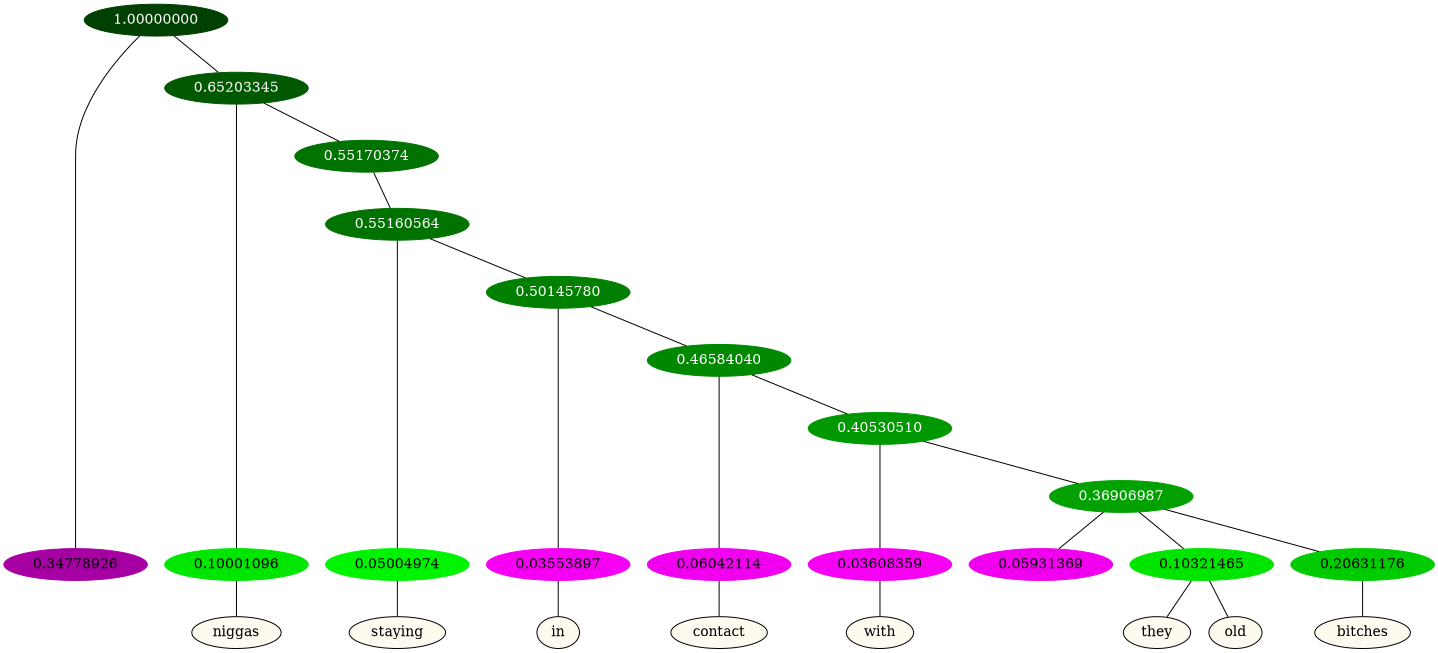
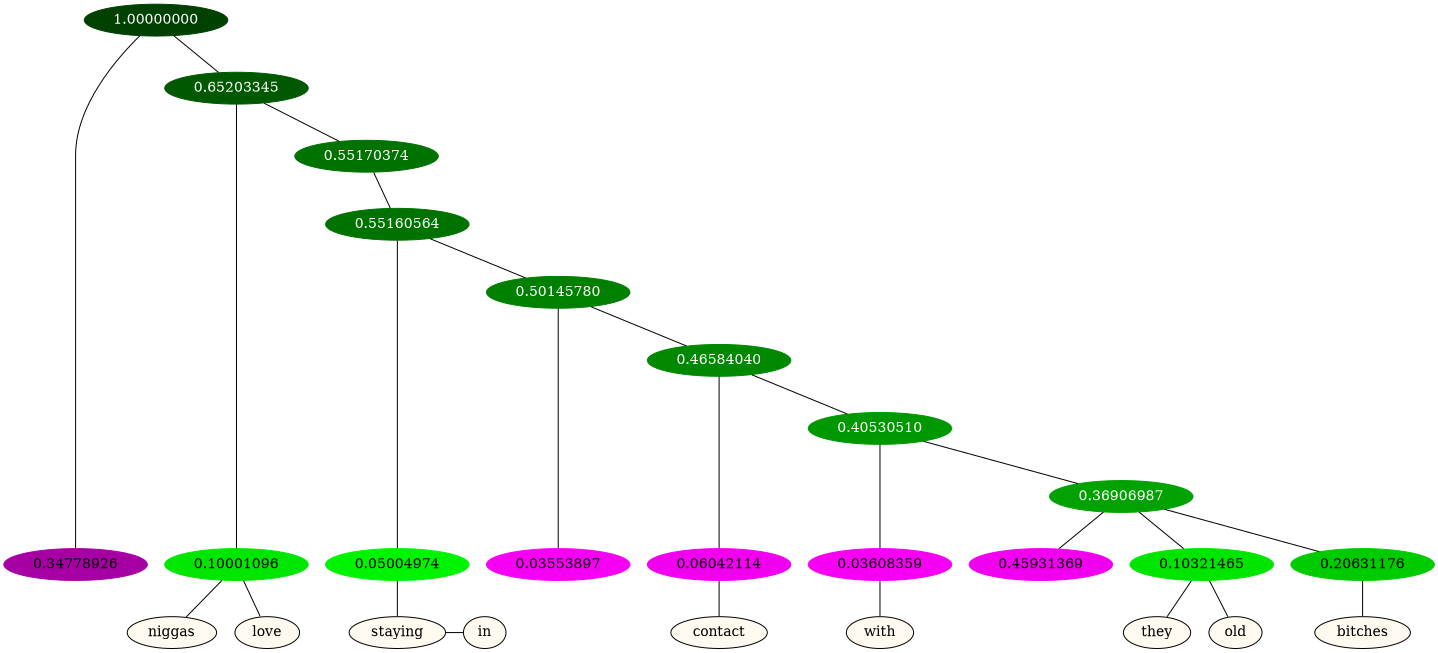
(1041, 565) -> (1041, 565)
(558, 599) -> (455, 633)
none -> (267, 633)
